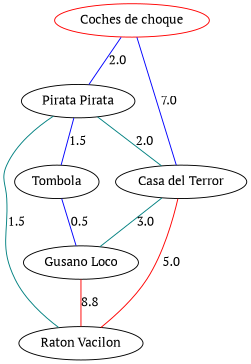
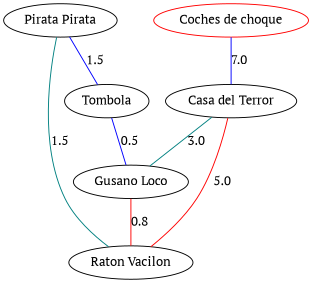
(105, 61) -> none
(130, 141) -> none
(90, 303) -> (140, 222)
